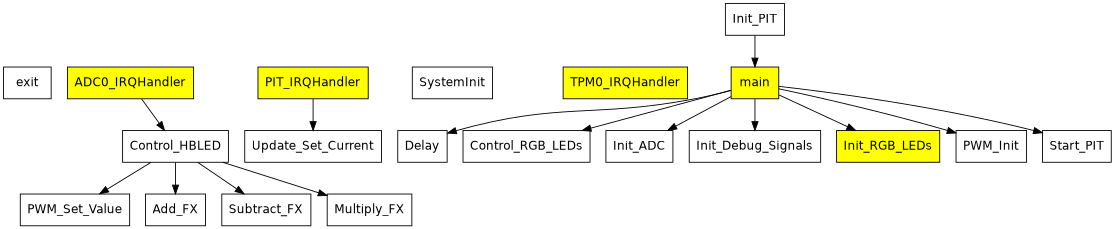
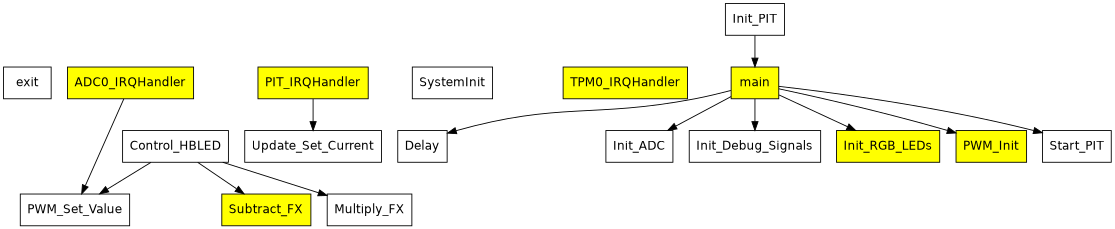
(150, 111) -> (105, 142)
(527, 146) -> none
(991, 146) -> (991, 146)
(176, 210) -> none
(266, 210) -> (266, 210)
